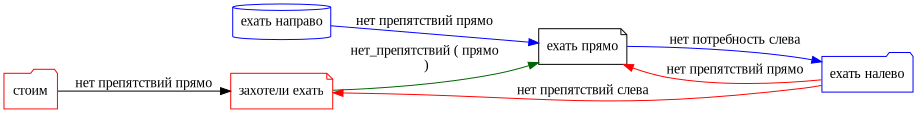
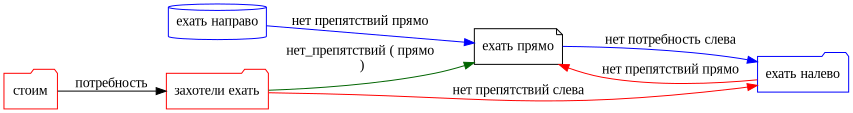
(144, 84) -> (112, 84)
(282, 91) -> (217, 91)
(583, 101) -> (508, 100)
